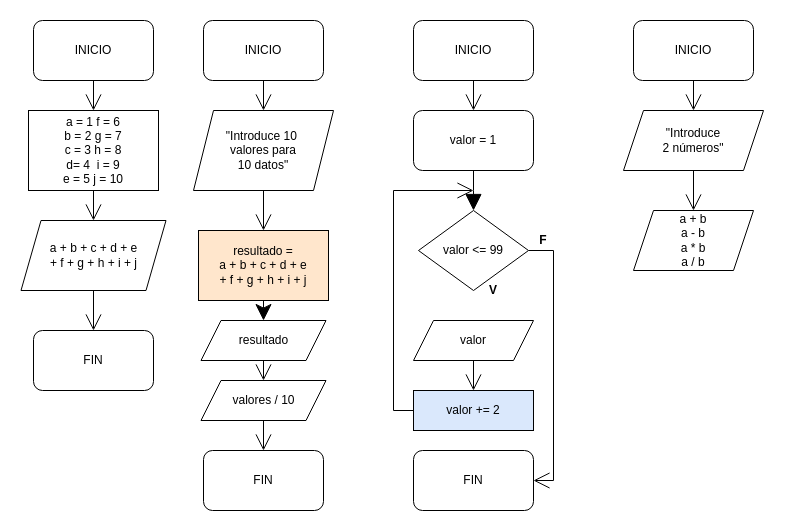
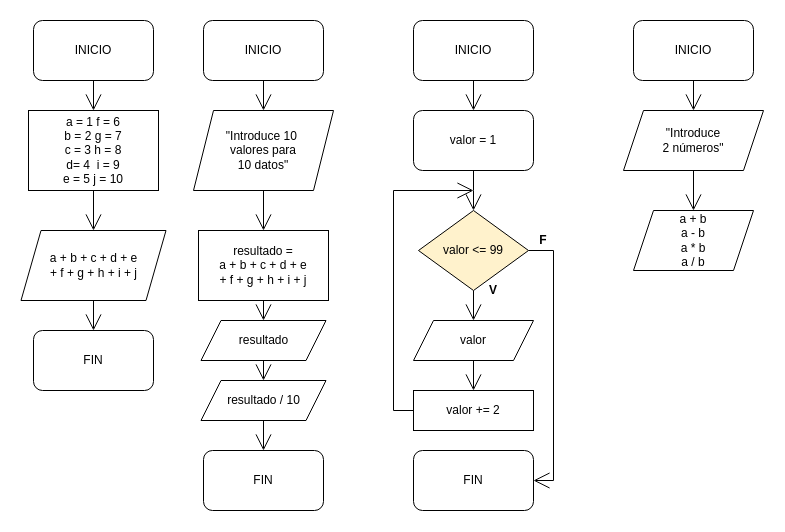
(474, 193) -> (474, 199)
(474, 251) -> (474, 251)
(94, 256) -> (94, 266)
(264, 266) -> (264, 266)
none -> (474, 304)
(264, 306) -> (264, 310)
(264, 401) -> (264, 401)
(474, 411) -> (474, 411)
